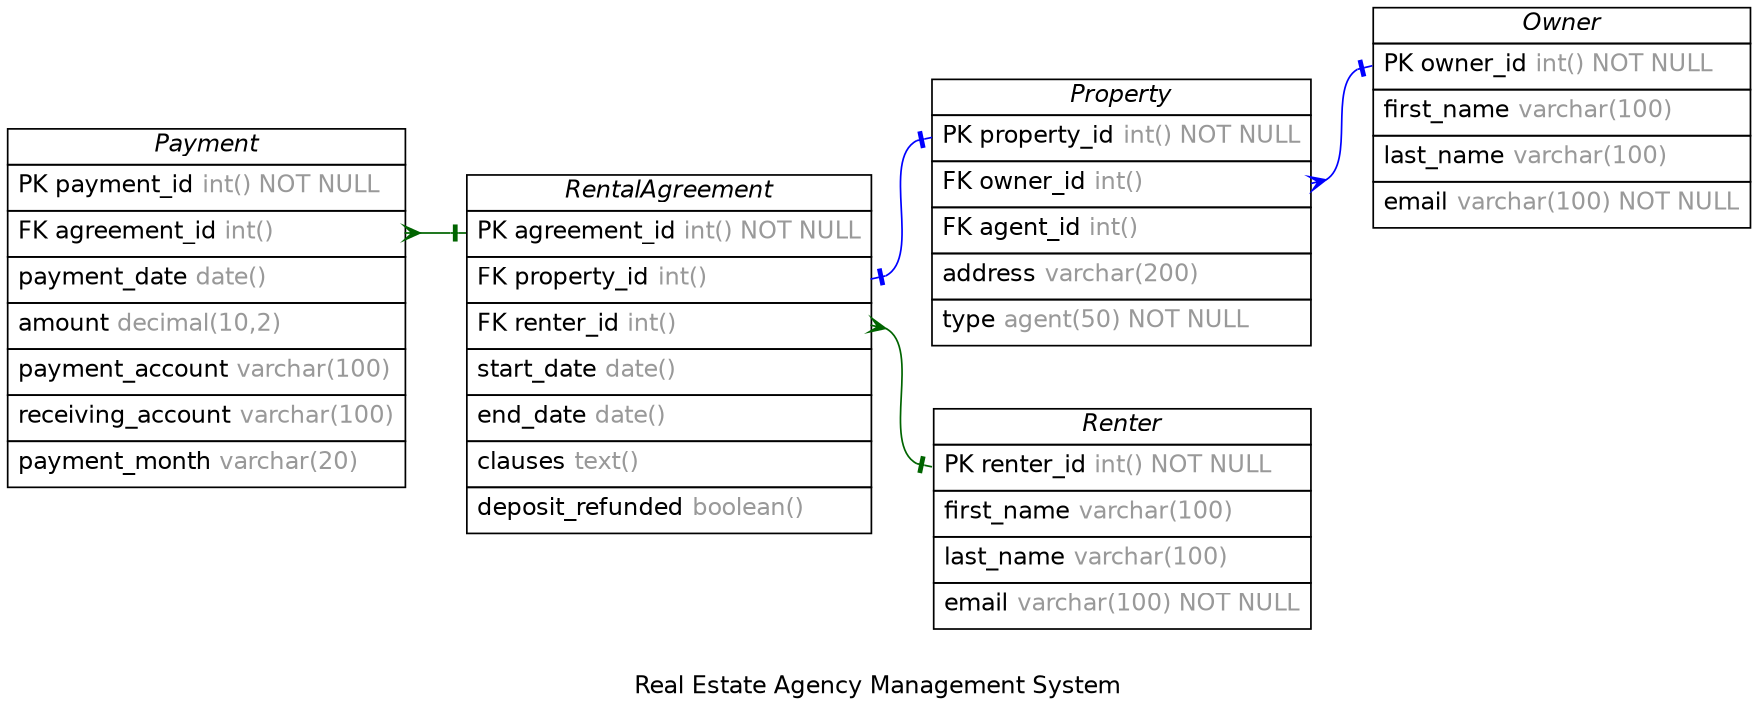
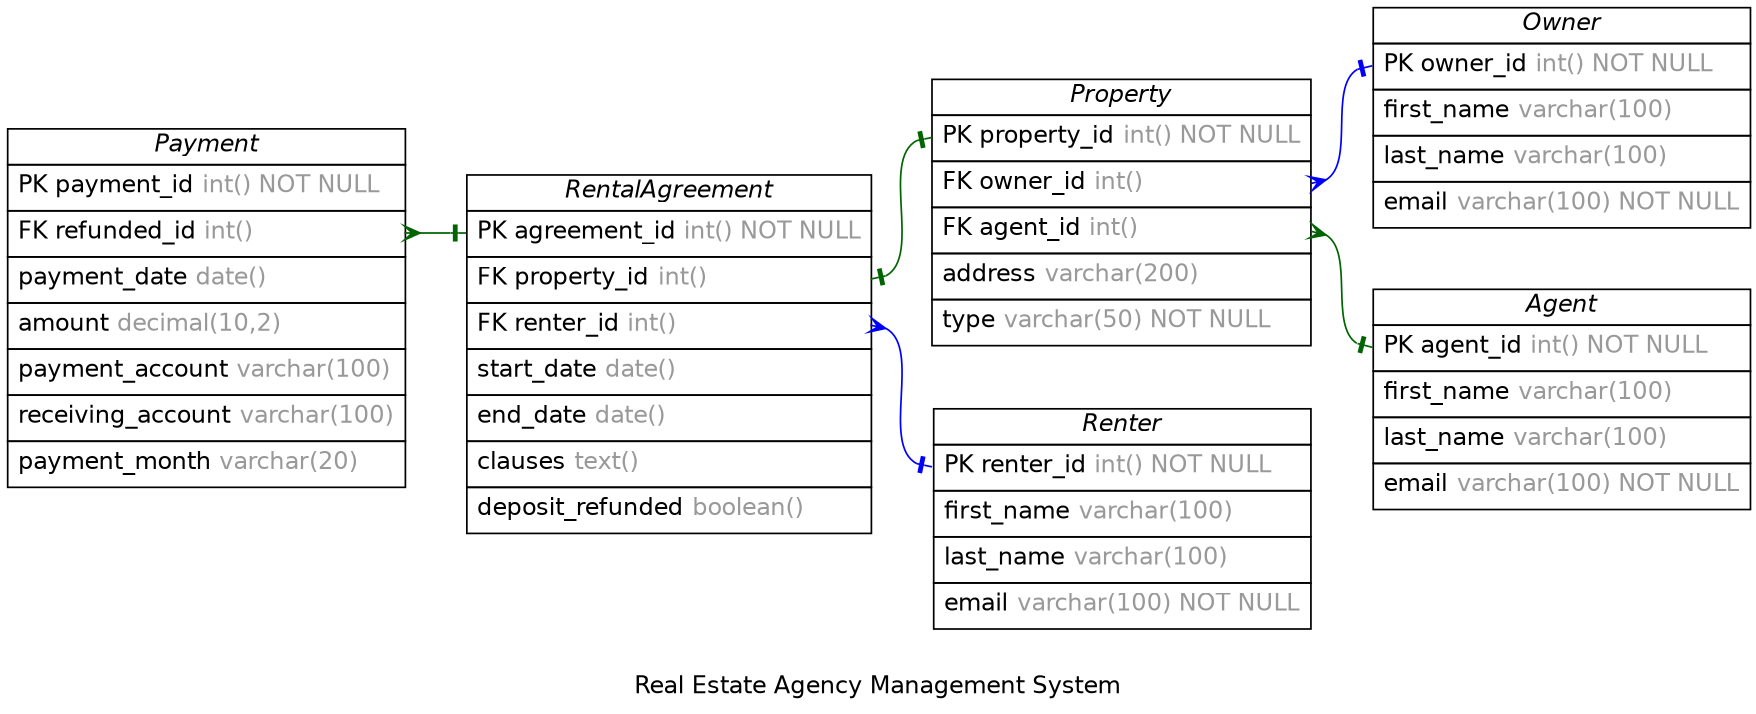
(901, 208) -> (901, 208)
(121, 231) -> (111, 231)
(1127, 320) -> (1138, 320)
(901, 396) -> (901, 396)
none -> (1561, 399)
